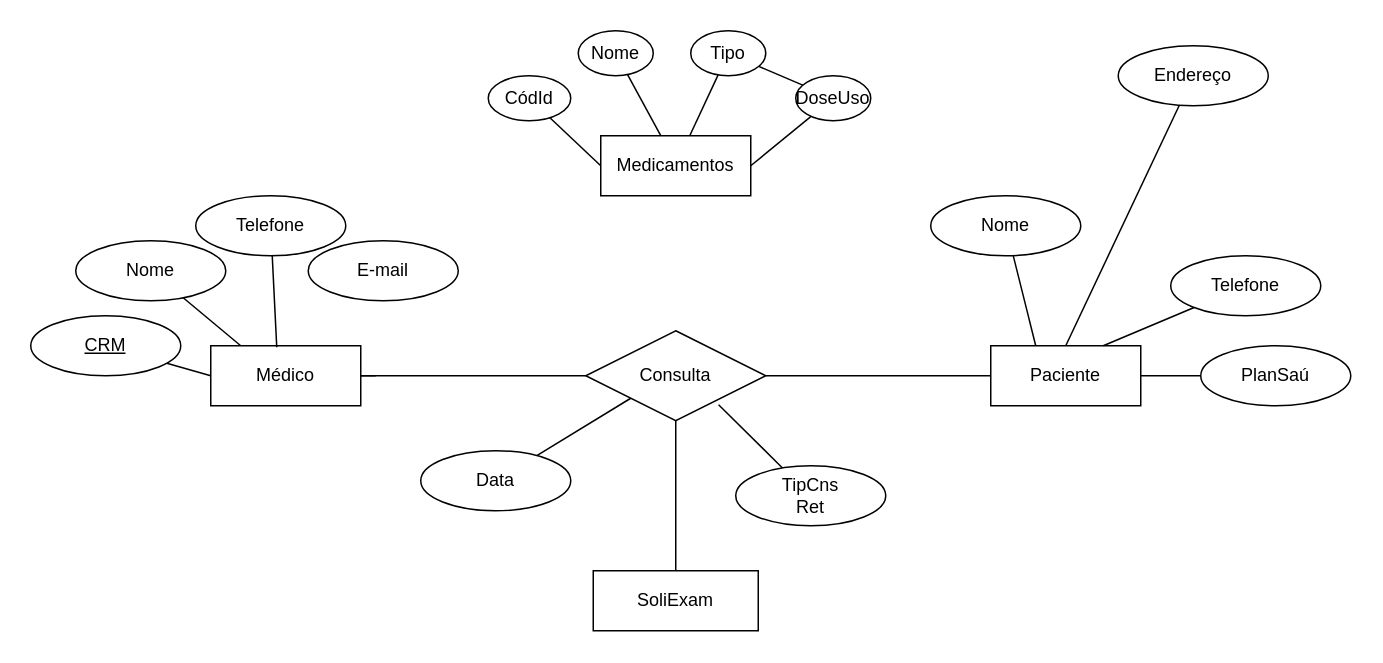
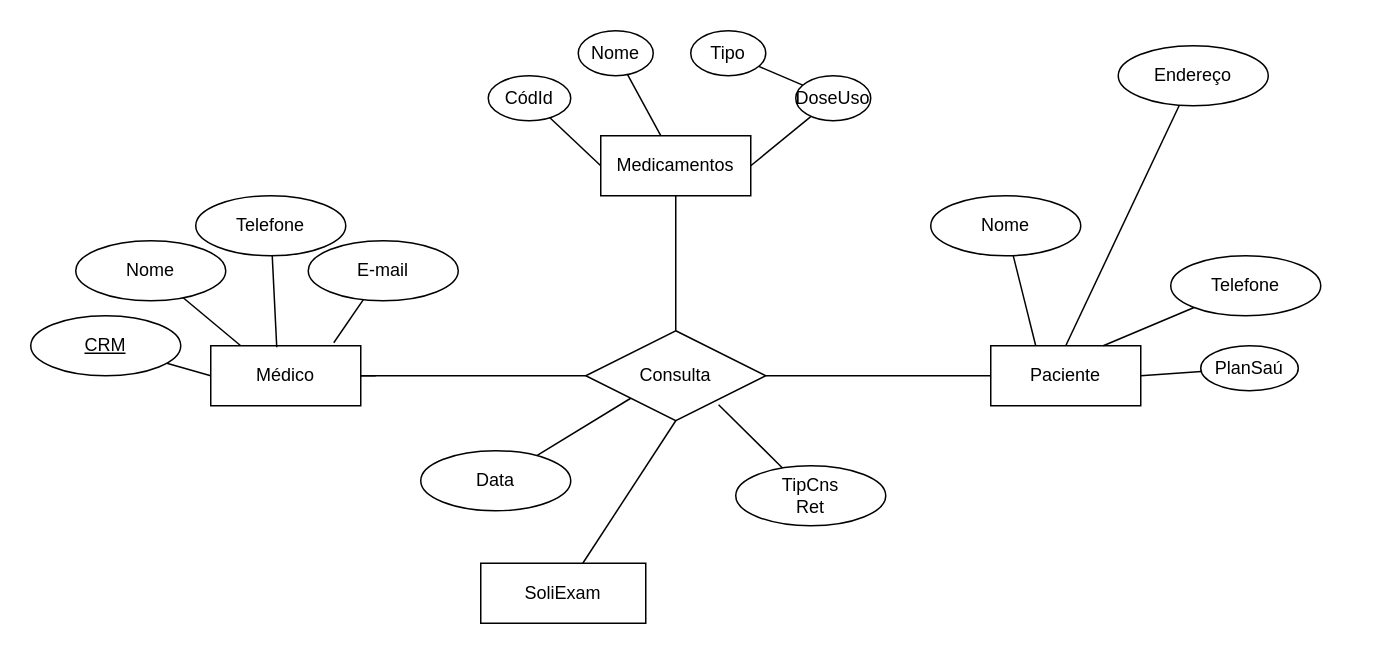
(704, 106) -> (676, 263)
none -> (349, 321)
(1276, 376) -> (1250, 368)
(676, 601) -> (563, 593)
